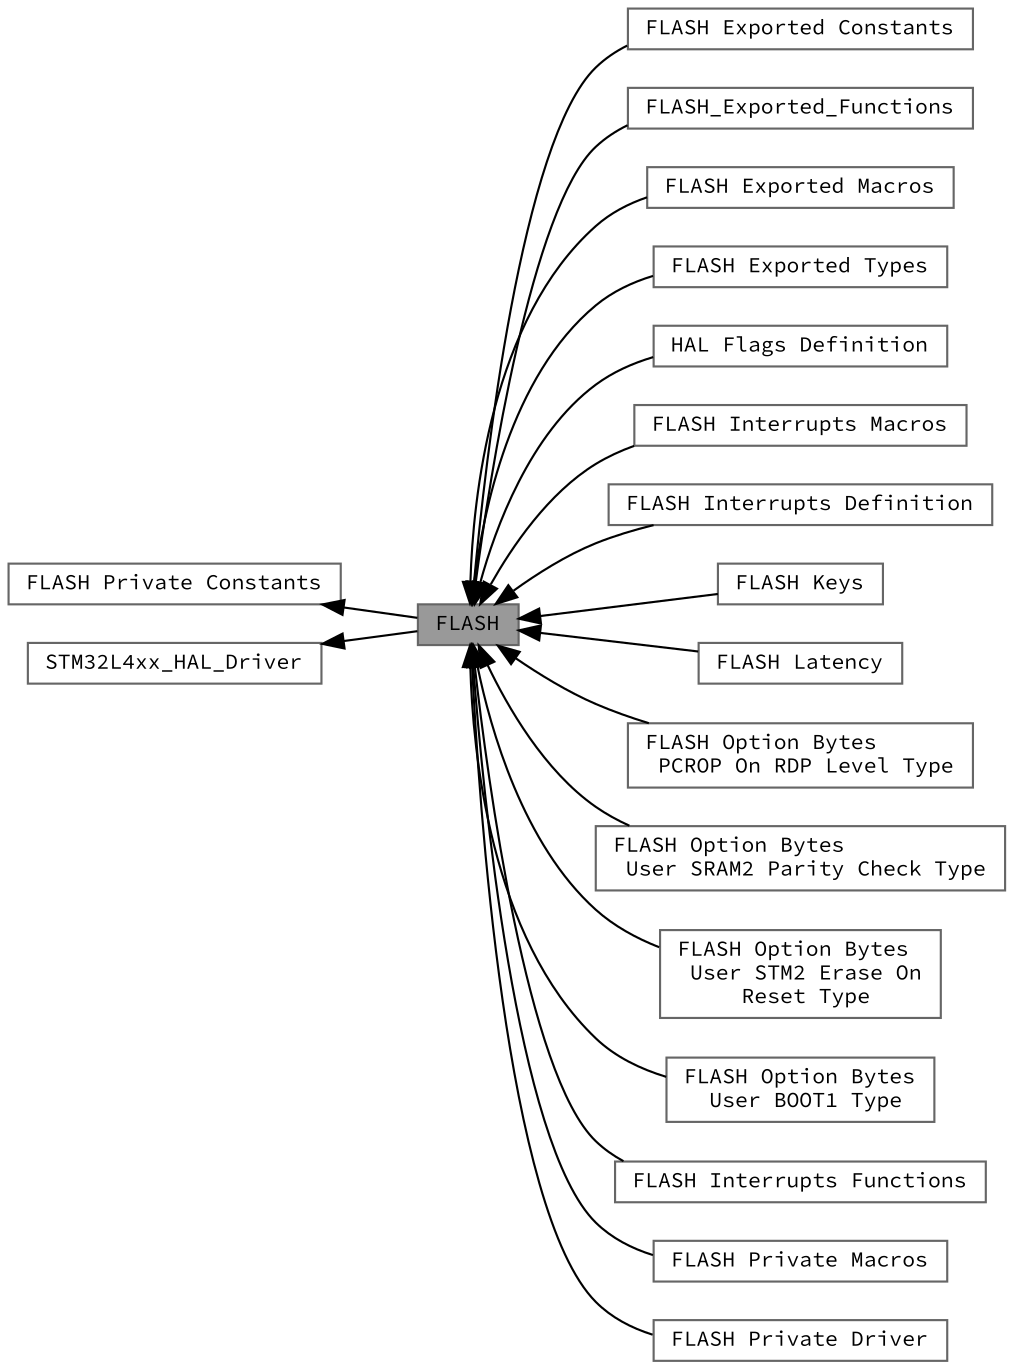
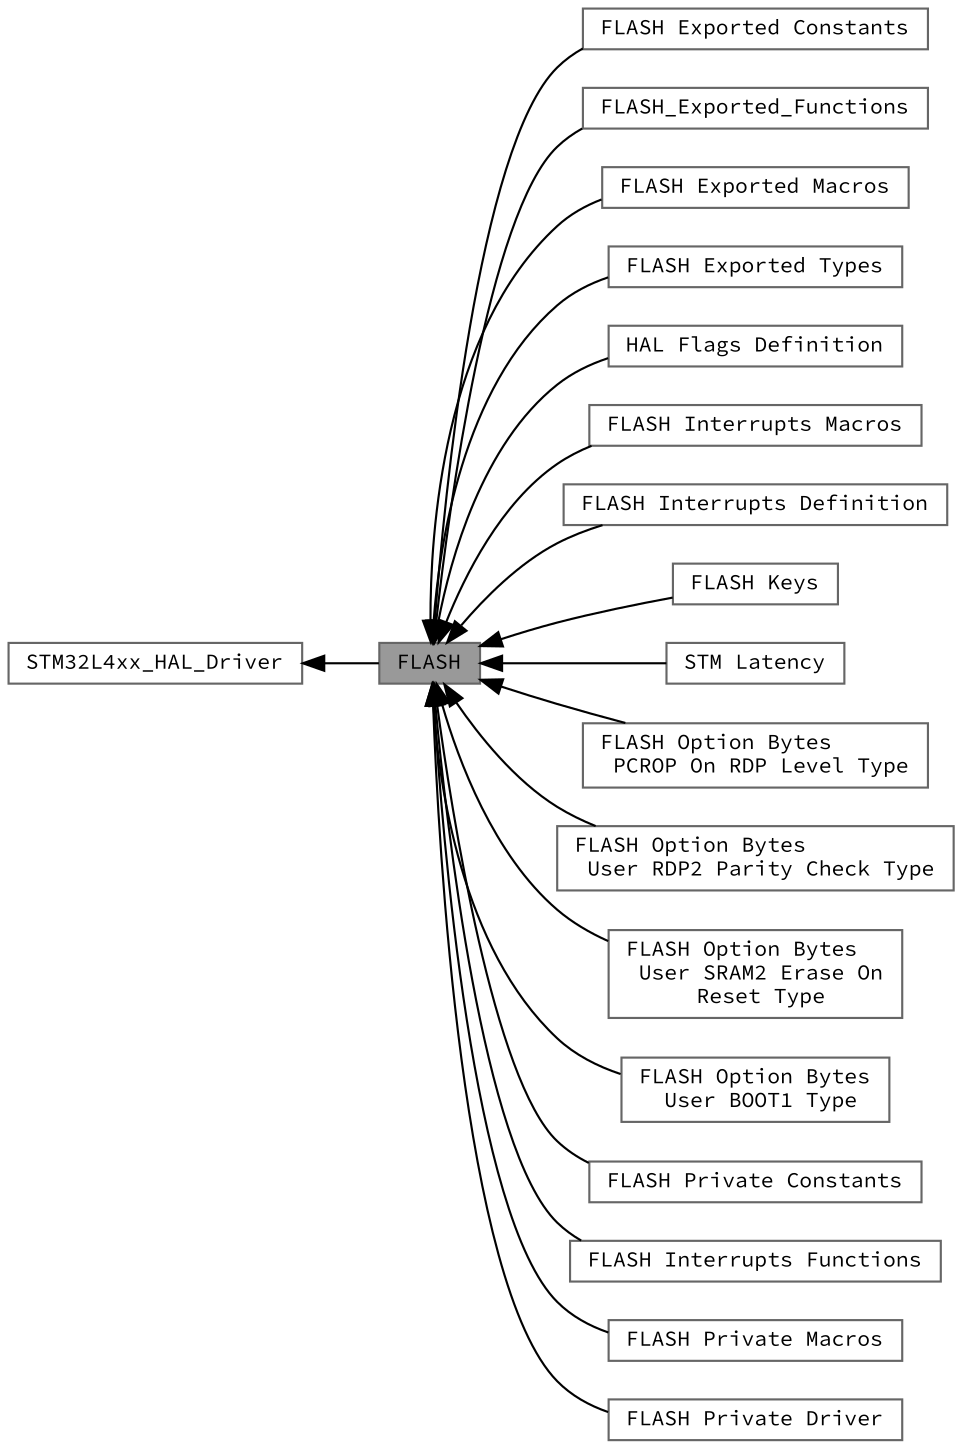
(381, 613) -> (484, 961)
(800, 663) -> (755, 663)
(800, 858) -> (755, 858)
(800, 974) -> (755, 974)
